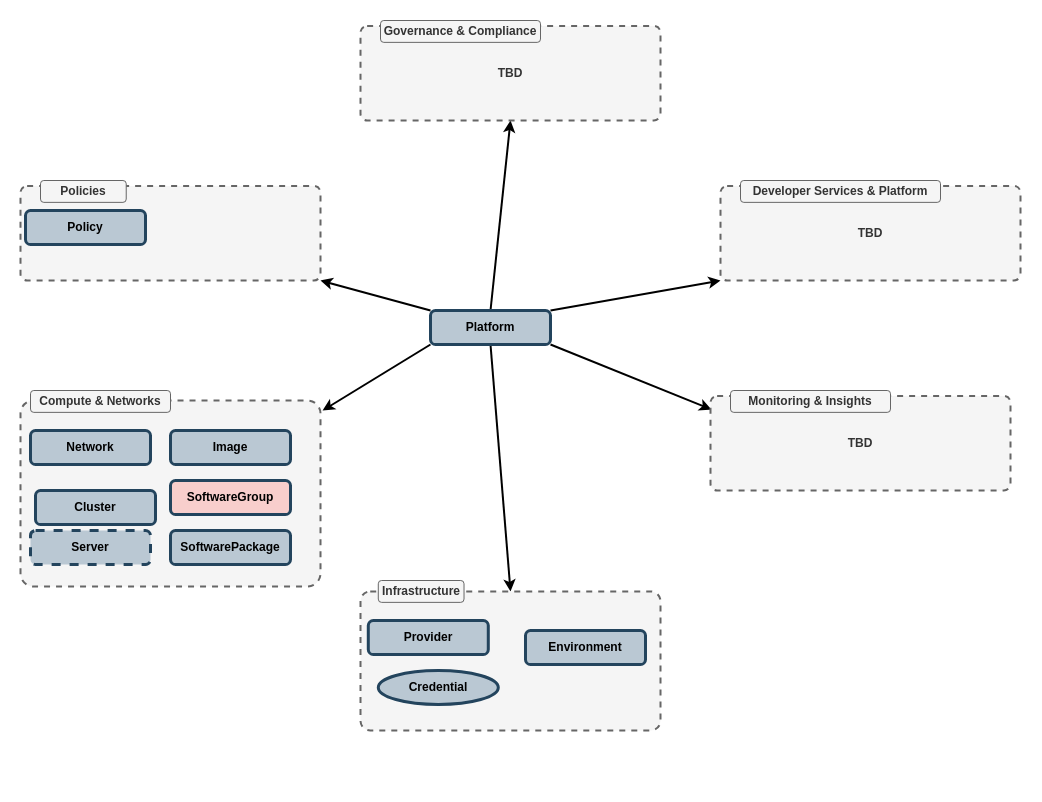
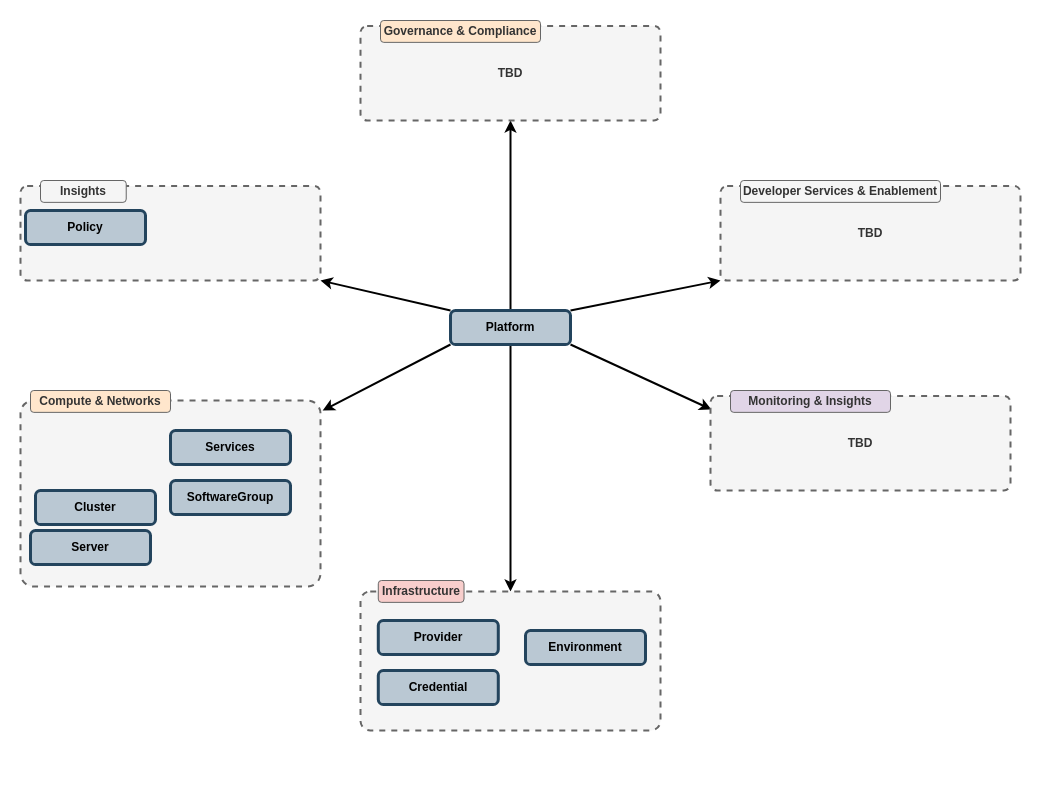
(461, 31) -> (461, 31)
(84, 192) -> (84, 192)
(841, 192) -> (841, 192)
(491, 328) -> (511, 328)
(101, 401) -> (101, 401)
(811, 401) -> (811, 401)
(91, 448) -> none
(231, 448) -> (231, 448)
(231, 498) -> (231, 498)
(91, 548) -> (91, 548)
(231, 548) -> none
(421, 591) -> (421, 591)
(428, 638) -> (438, 638)
(438, 688) -> (438, 688)
